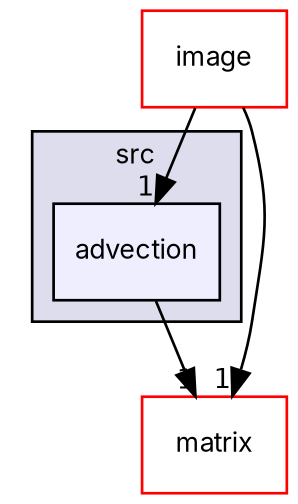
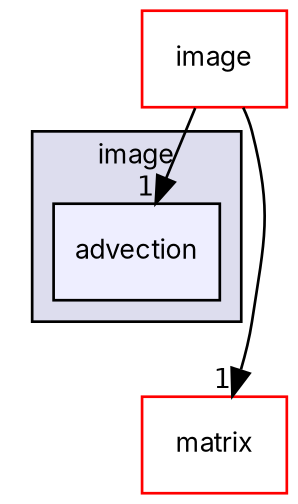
(137, 157) -> (137, 157)
(171, 338) -> none
